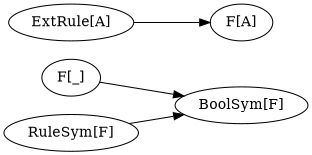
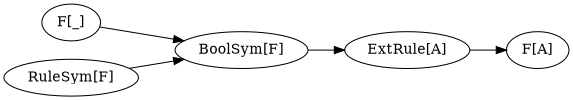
none -> (321, 50)
